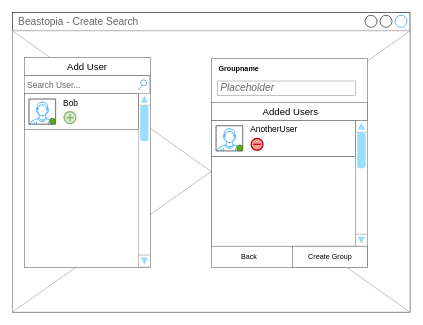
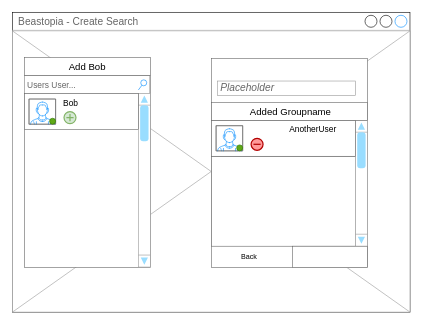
(87, 66) -> (87, 66)
(245, 69) -> none
(62, 85) -> (59, 85)
(291, 111) -> (291, 111)
(279, 130) -> (318, 130)
(330, 257) -> none
